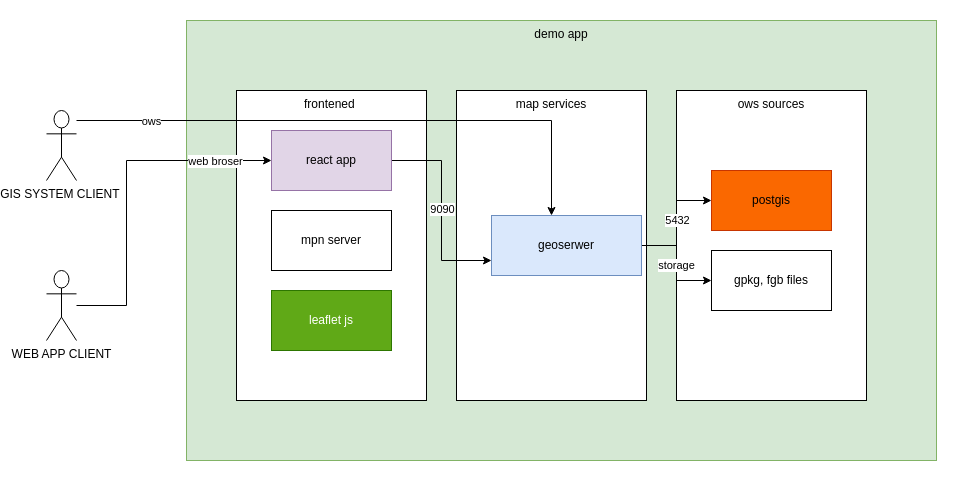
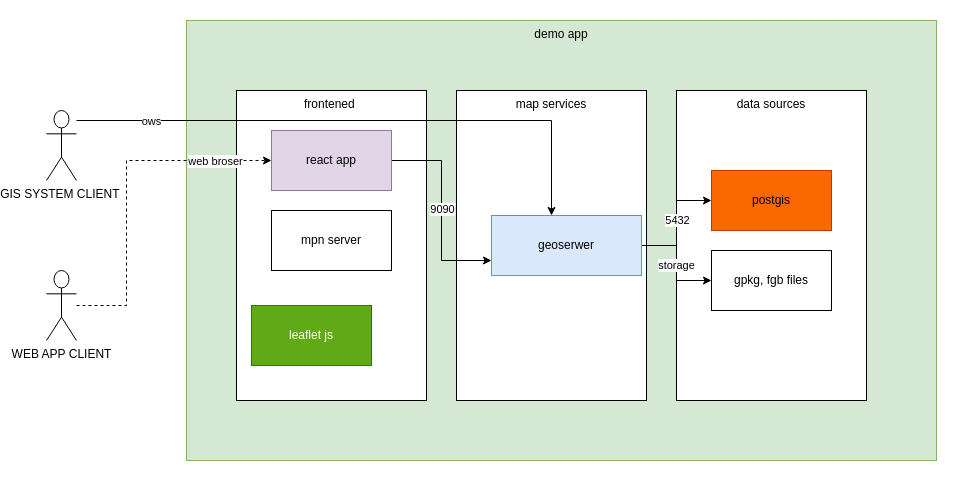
(772, 105) -> (772, 105)
(127, 227) -> (127, 227)
(332, 321) -> (312, 336)
